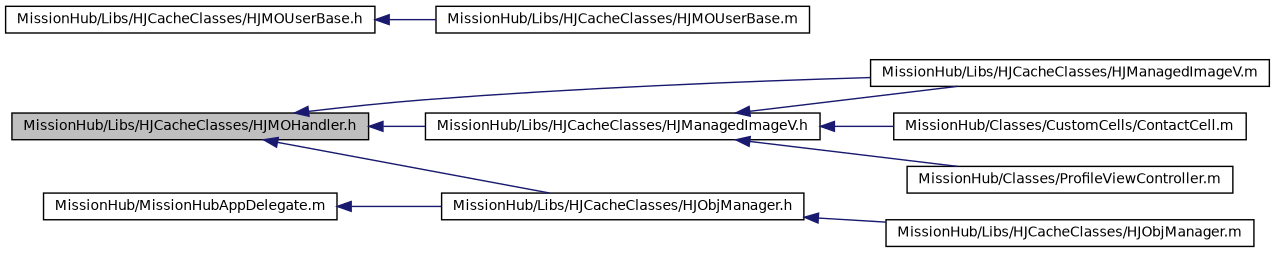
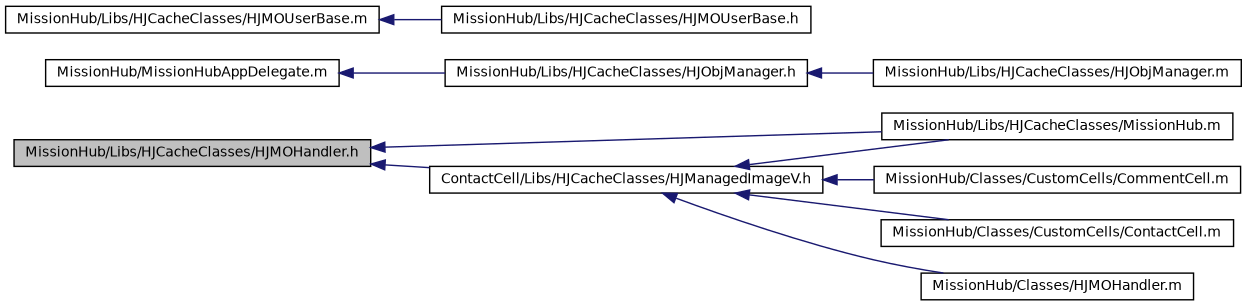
(413, 20) -> (418, 20)
(1070, 73) -> (1057, 126)
(623, 126) -> (626, 180)
(414, 168) -> none
none -> (1057, 180)
(1070, 180) -> (1057, 286)
